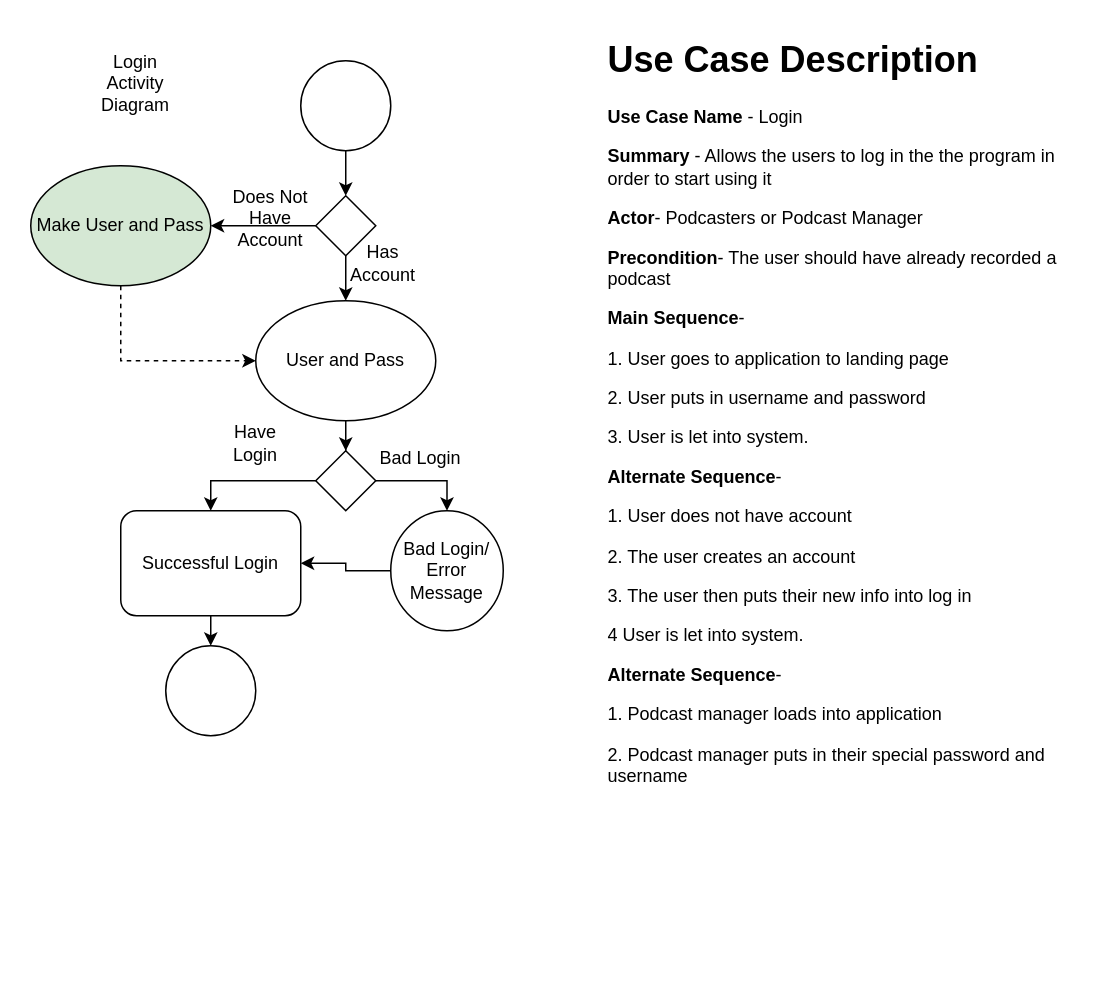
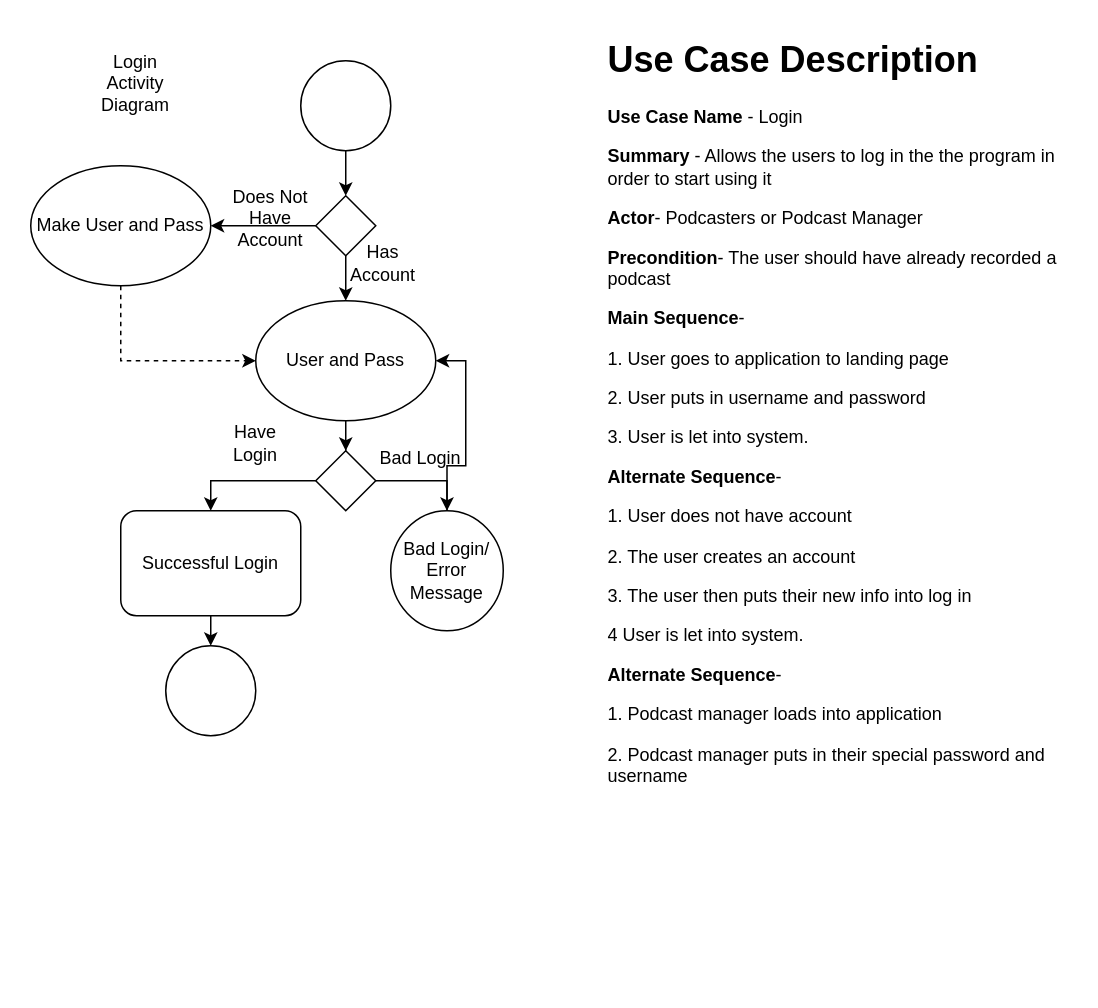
(121, 226) -> (121, 226)
(348, 571) -> (466, 419)
